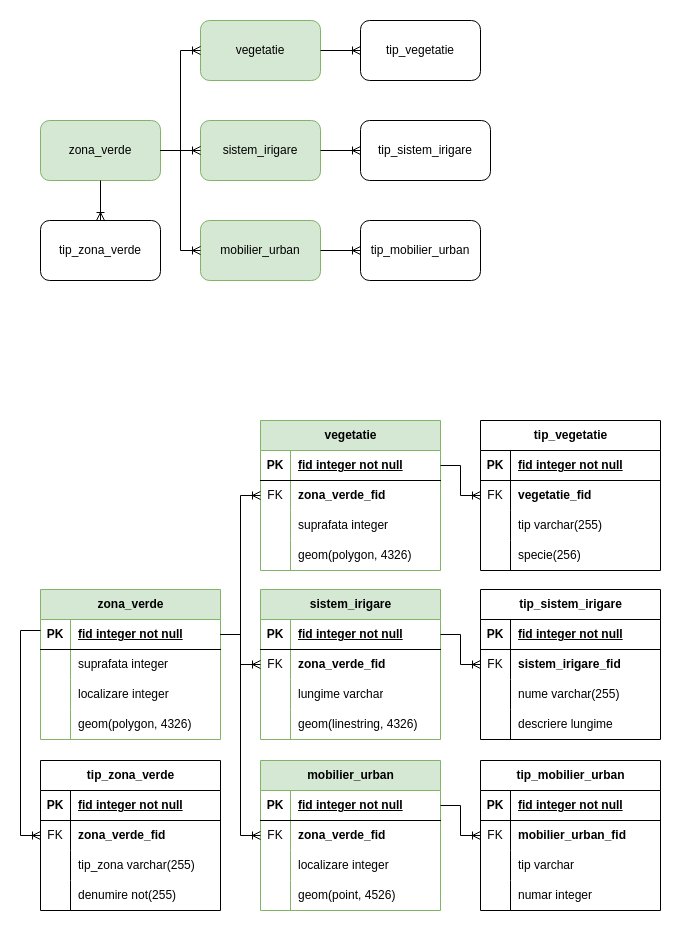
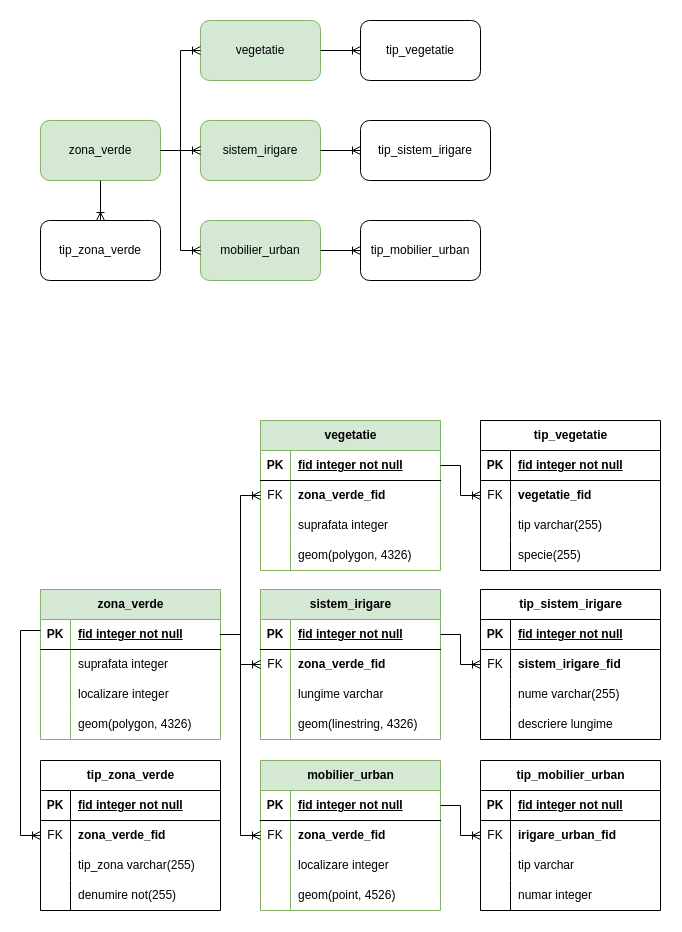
(554, 556) -> (554, 556)
(573, 836) -> (571, 836)
